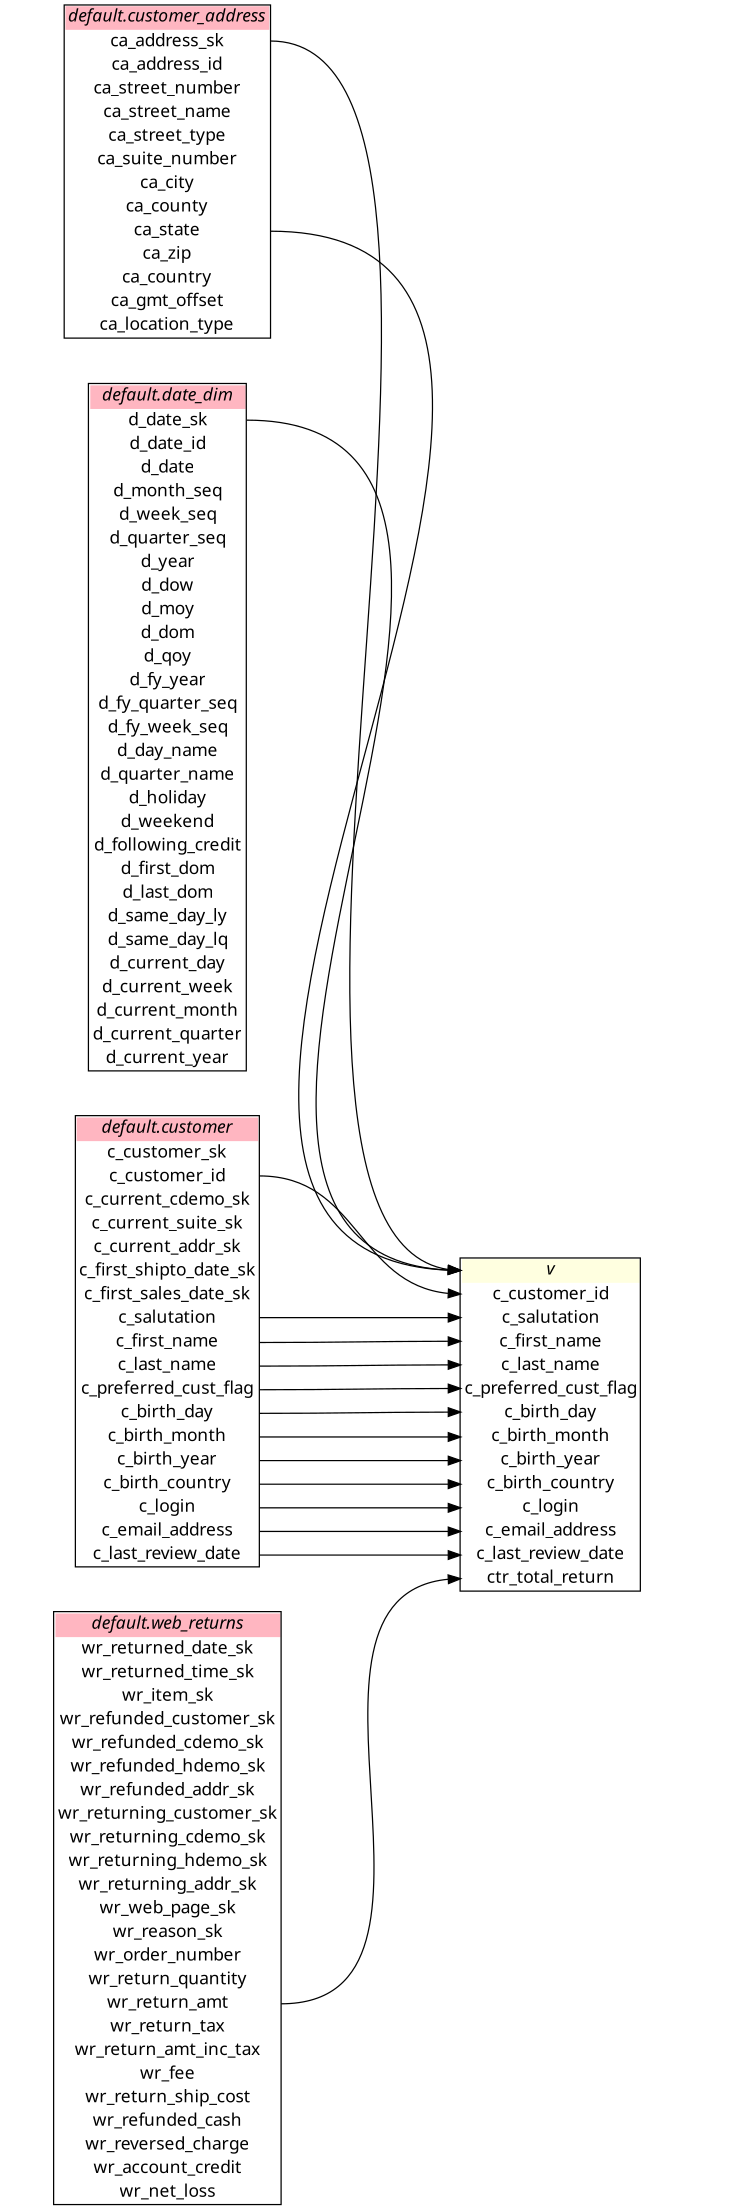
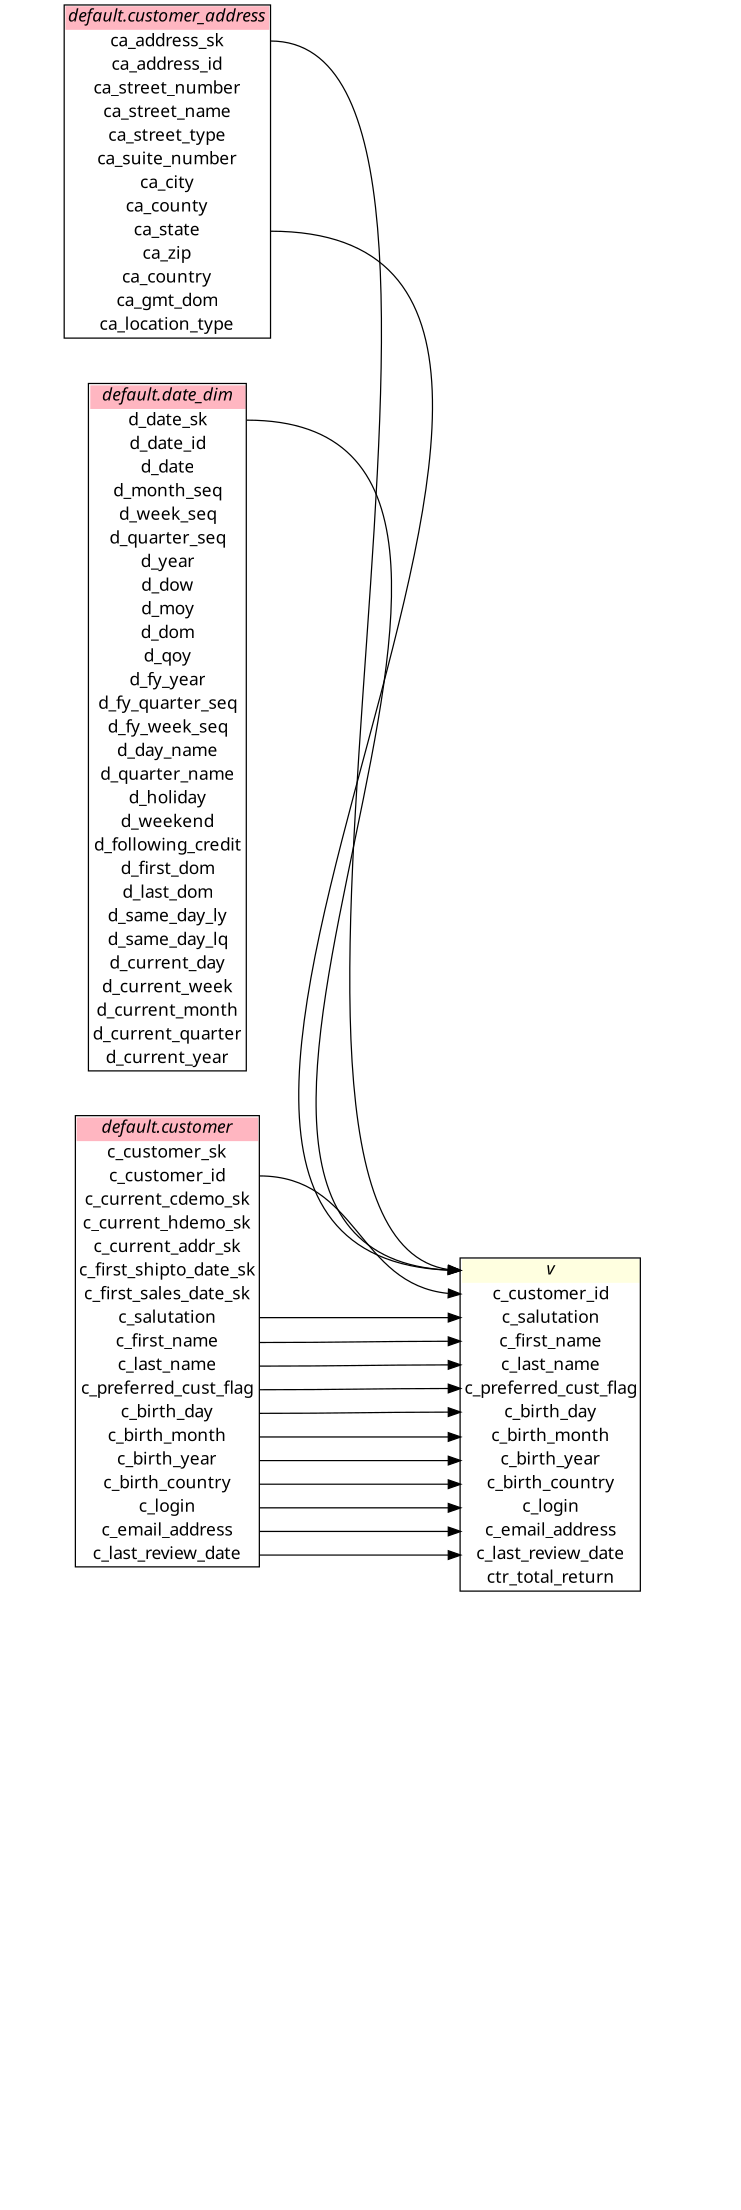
(167, 301) -> (167, 301)
(167, 1223) -> (167, 1223)
(167, 1908) -> none
